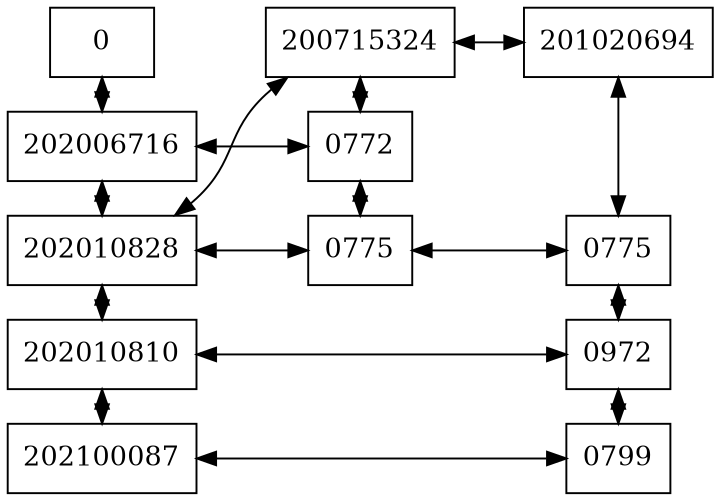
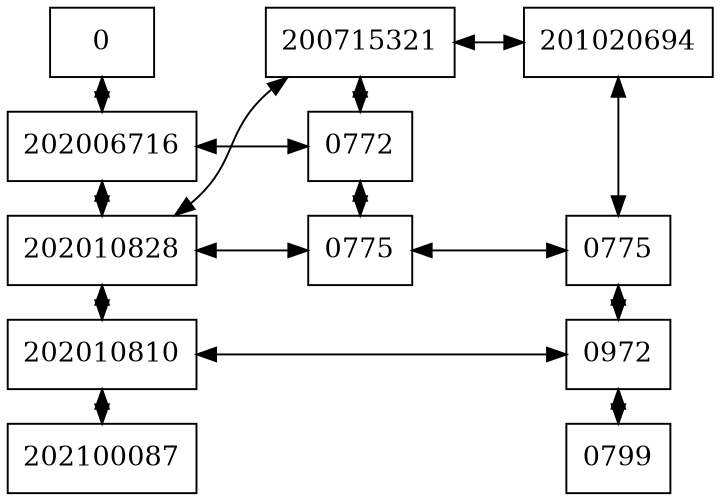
(360, 42) -> (360, 42)
(382, 458) -> none
